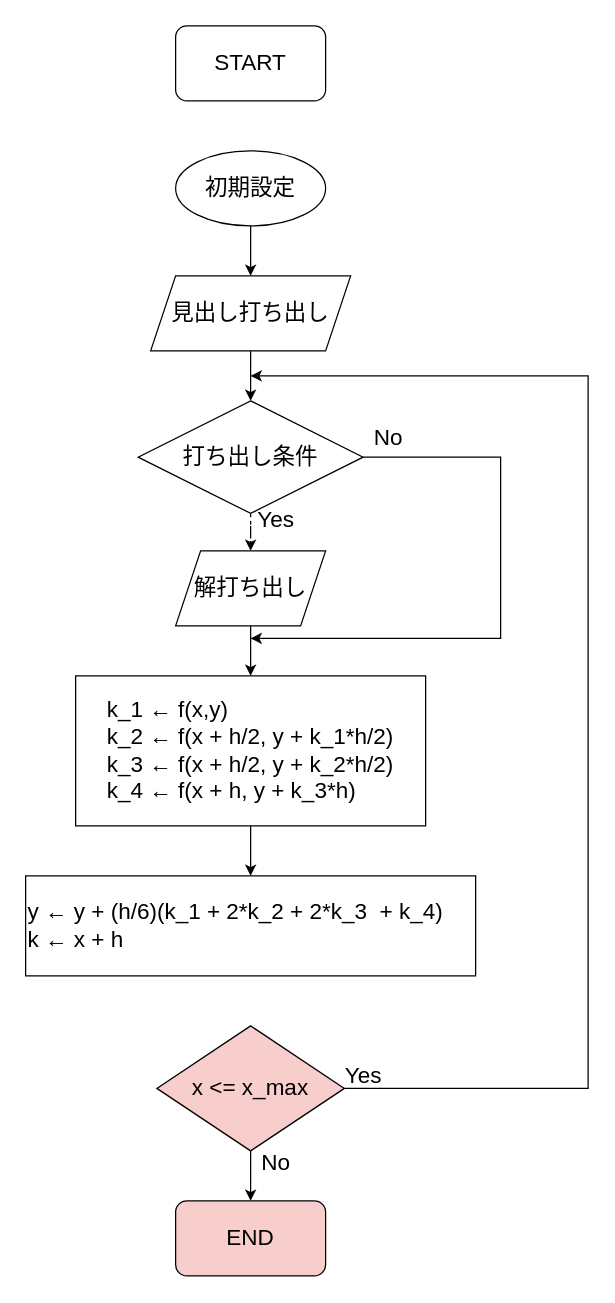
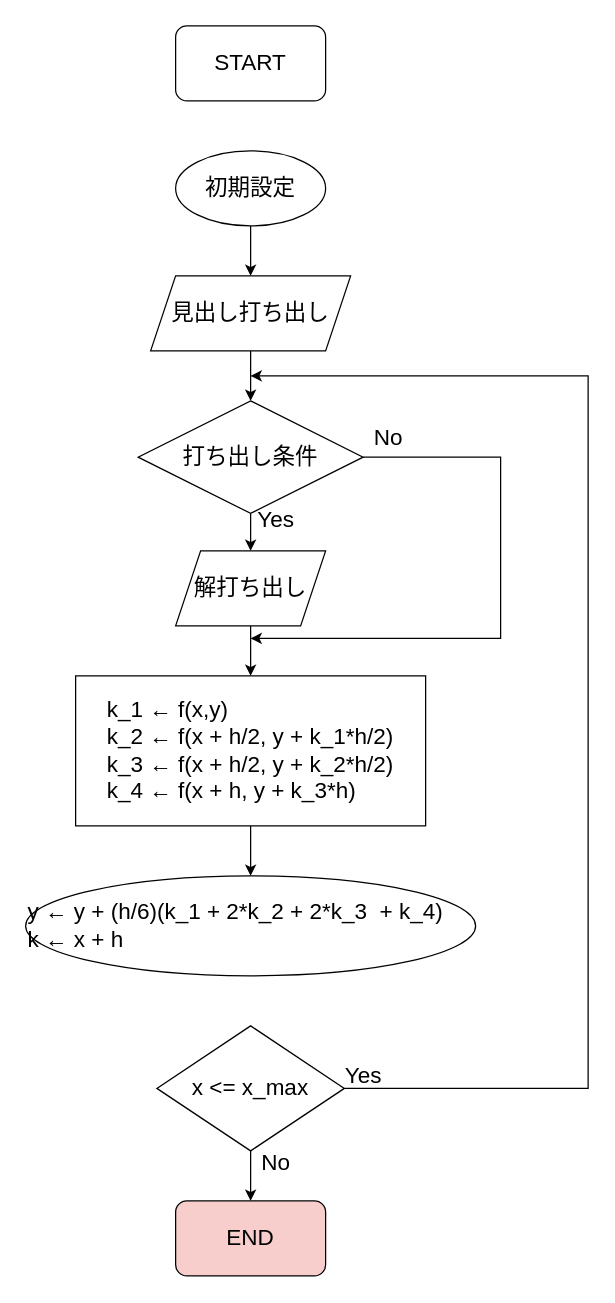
(251, 521) -> (251, 521)
(251, 926) -> (251, 926)
(251, 1088) -> (251, 1088)
